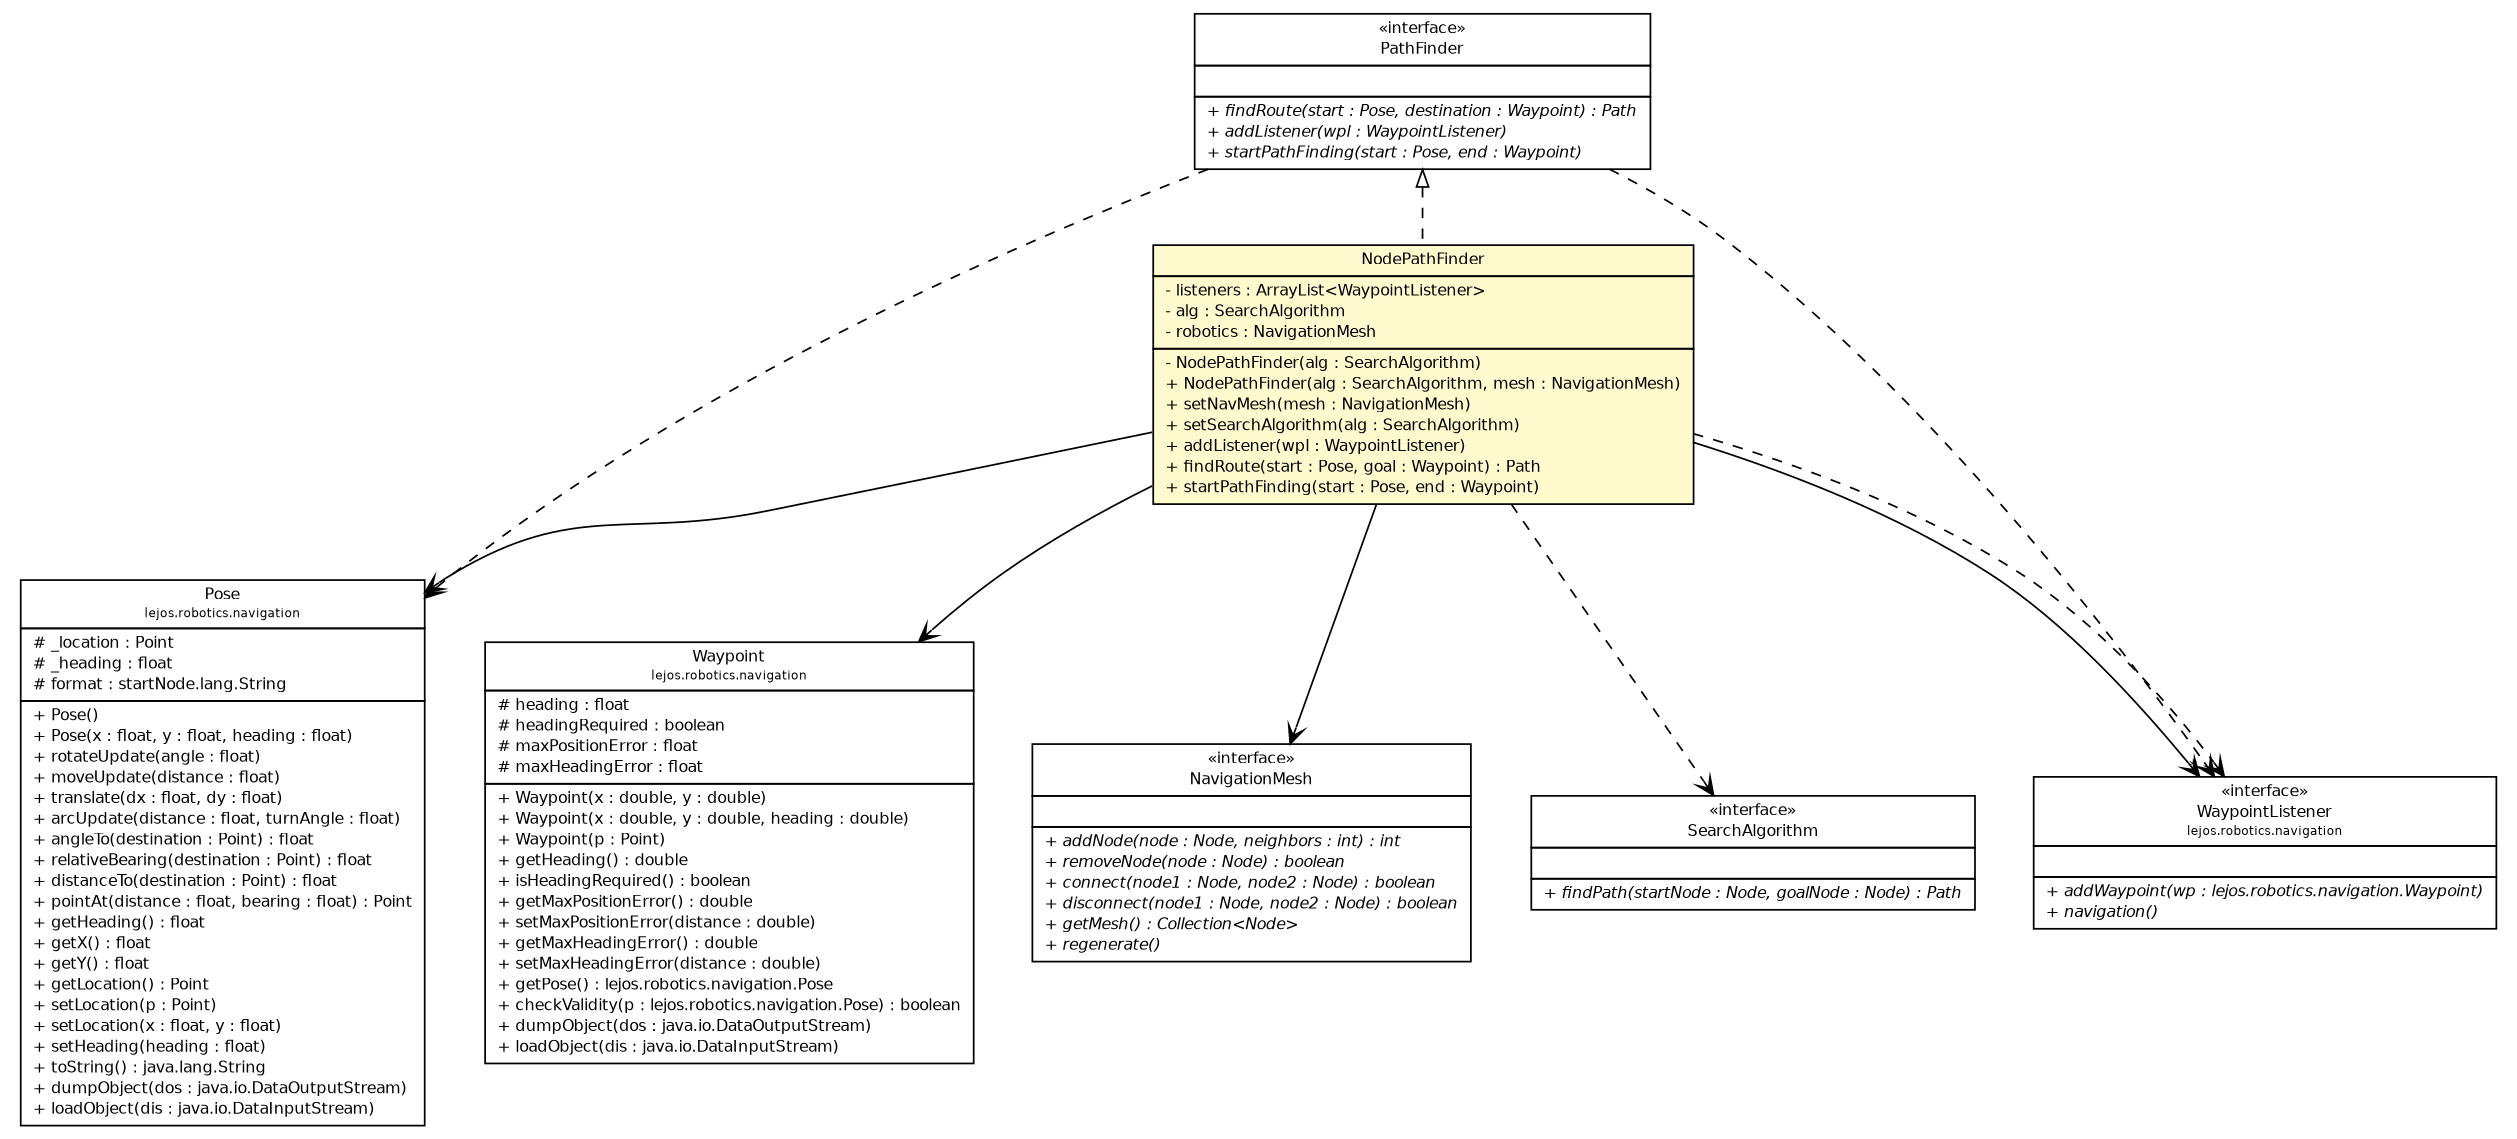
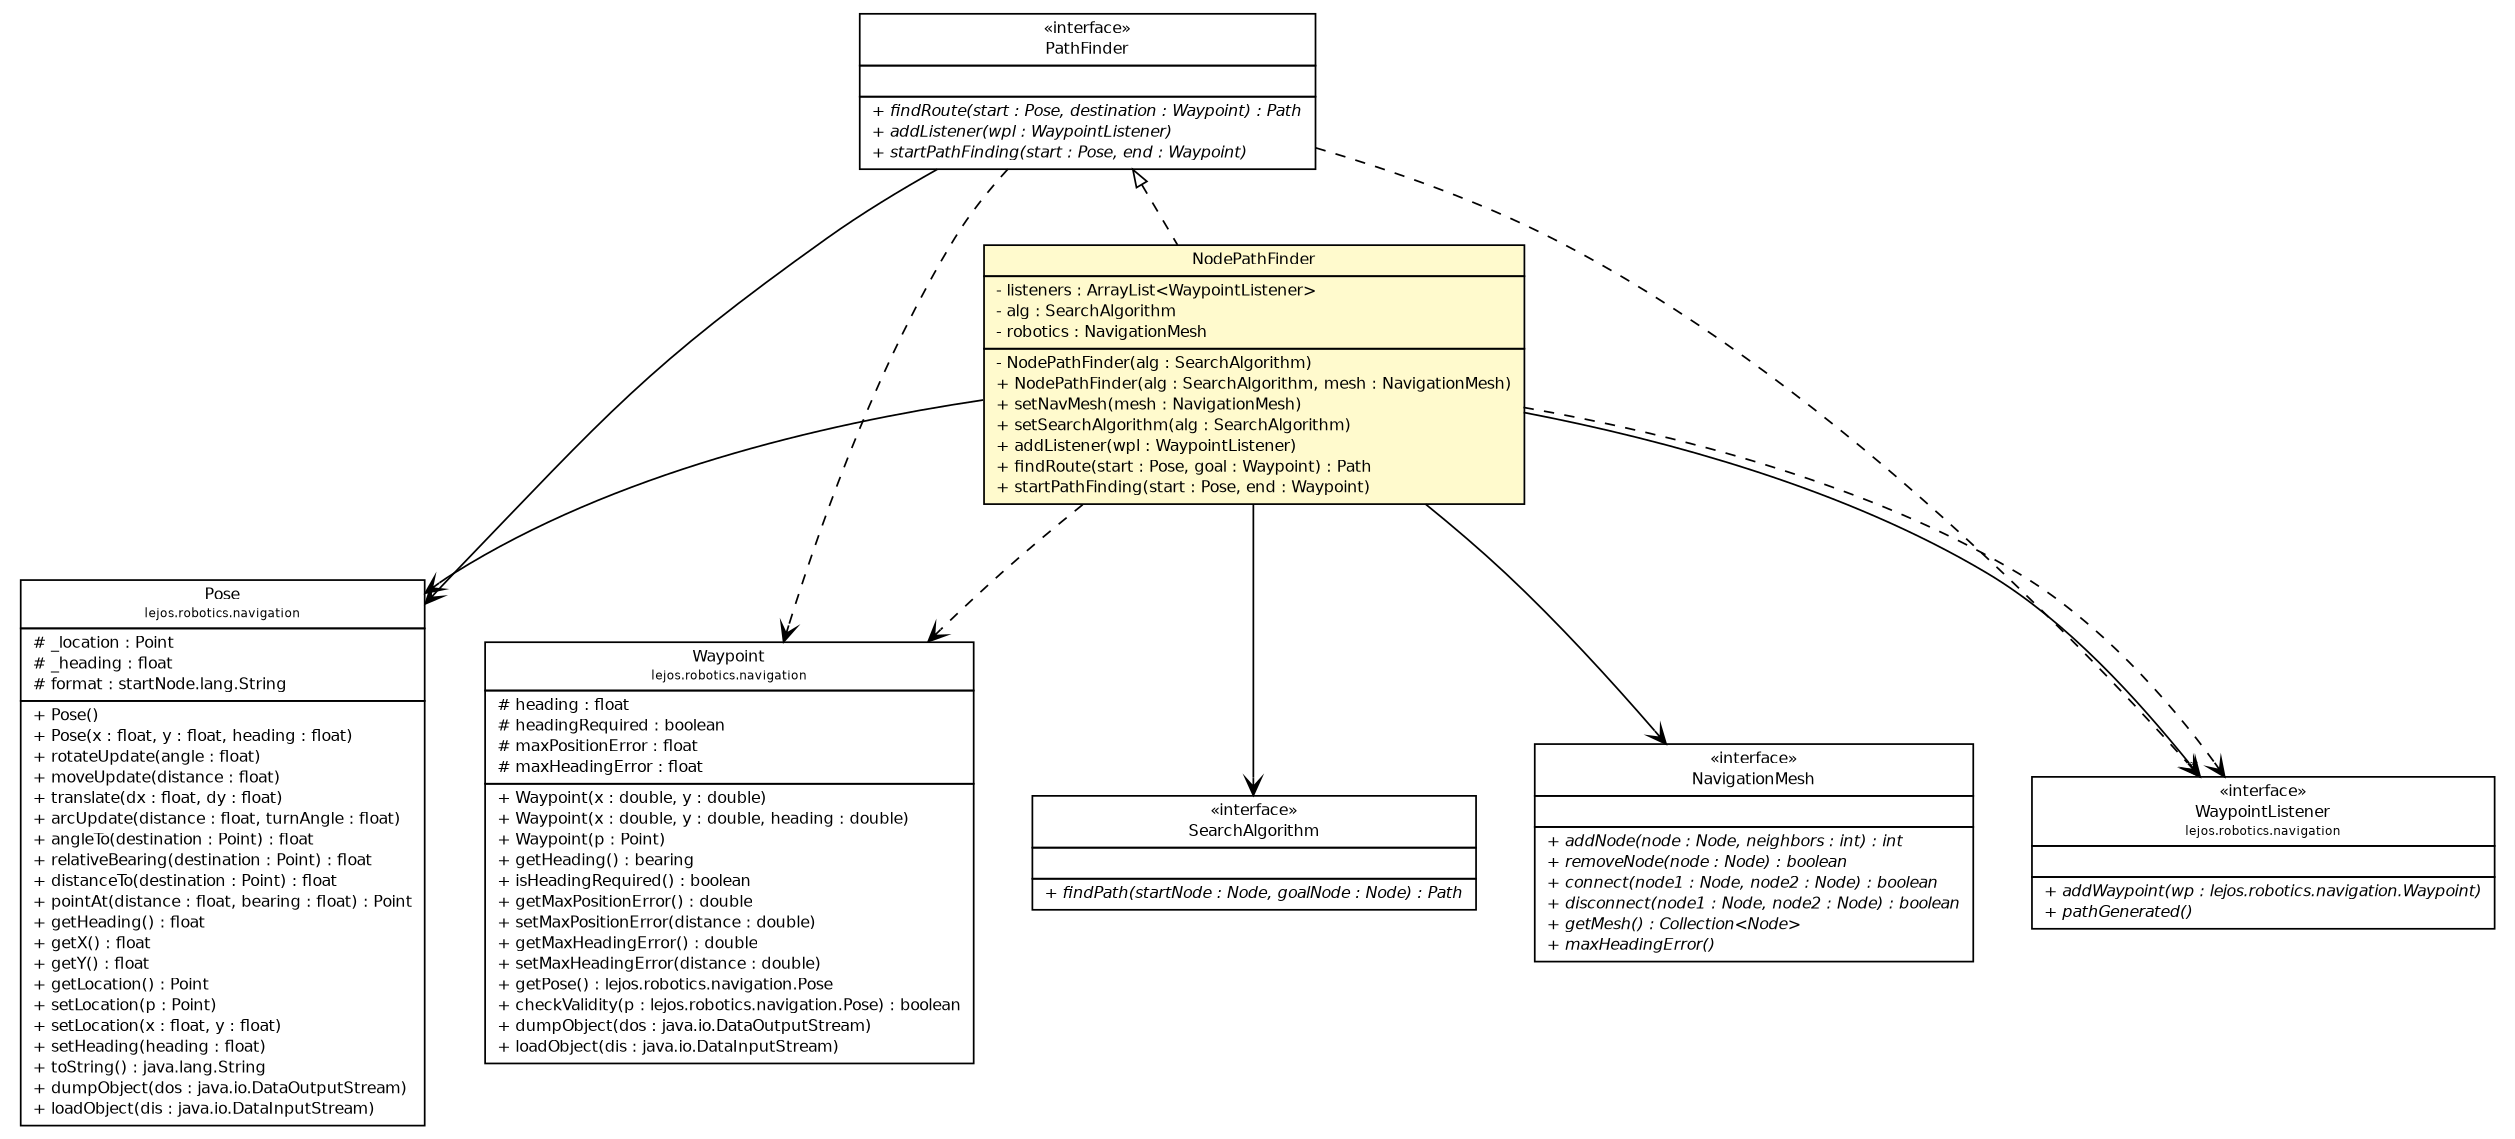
(808, 350) -> (670, 359)
none -> (878, 387)
(1037, 550) -> (1010, 565)
(1607, 643) -> (1253, 641)
(593, 861) -> (596, 861)
(2103, 912) -> (2119, 912)
(1103, 945) -> (1631, 945)
